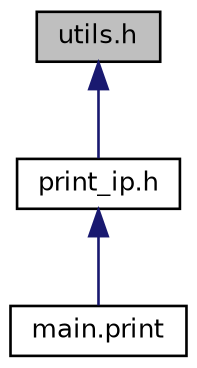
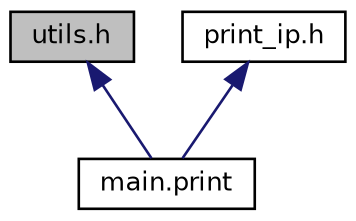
(98, 124) -> (127, 122)
